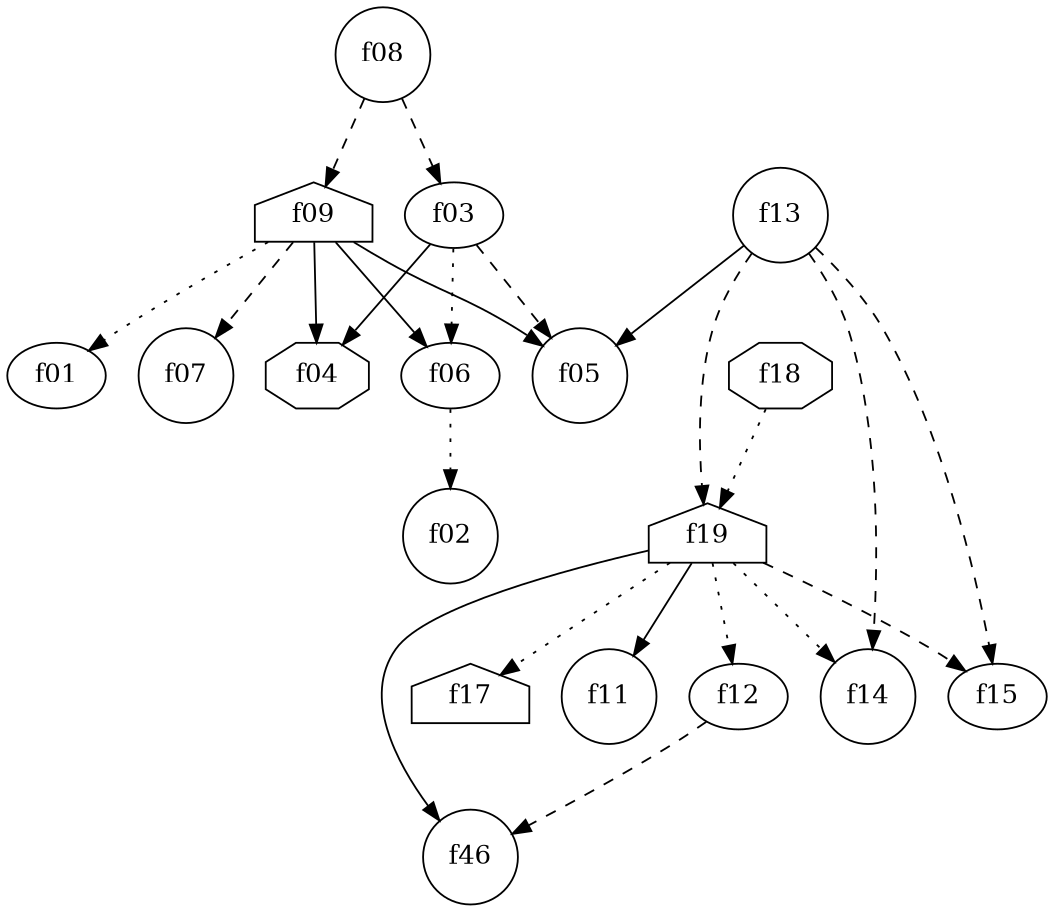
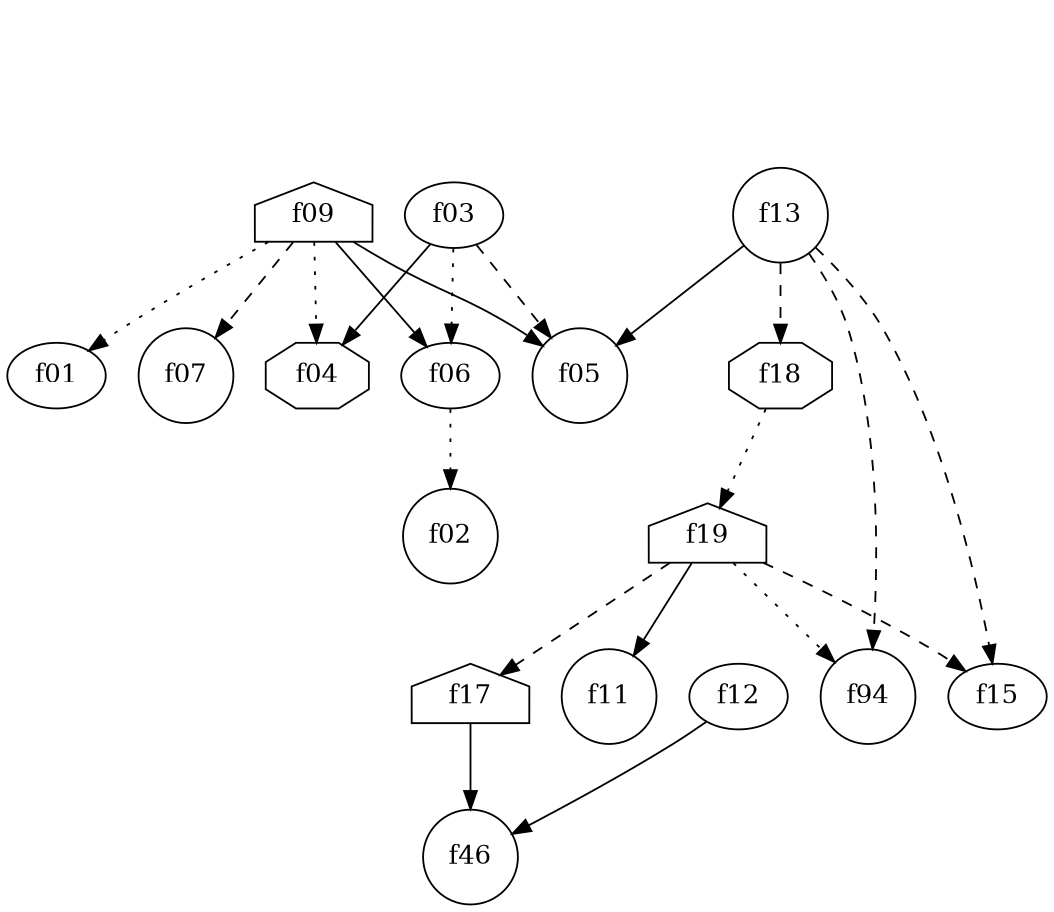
(383, 55) -> none
(315, 283) -> (315, 283)
(705, 364) -> (781, 294)
(721, 604) -> none
(593, 614) -> (593, 614)
(437, 618) -> (470, 757)
(868, 697) -> (868, 697)
(619, 776) -> (619, 776)
